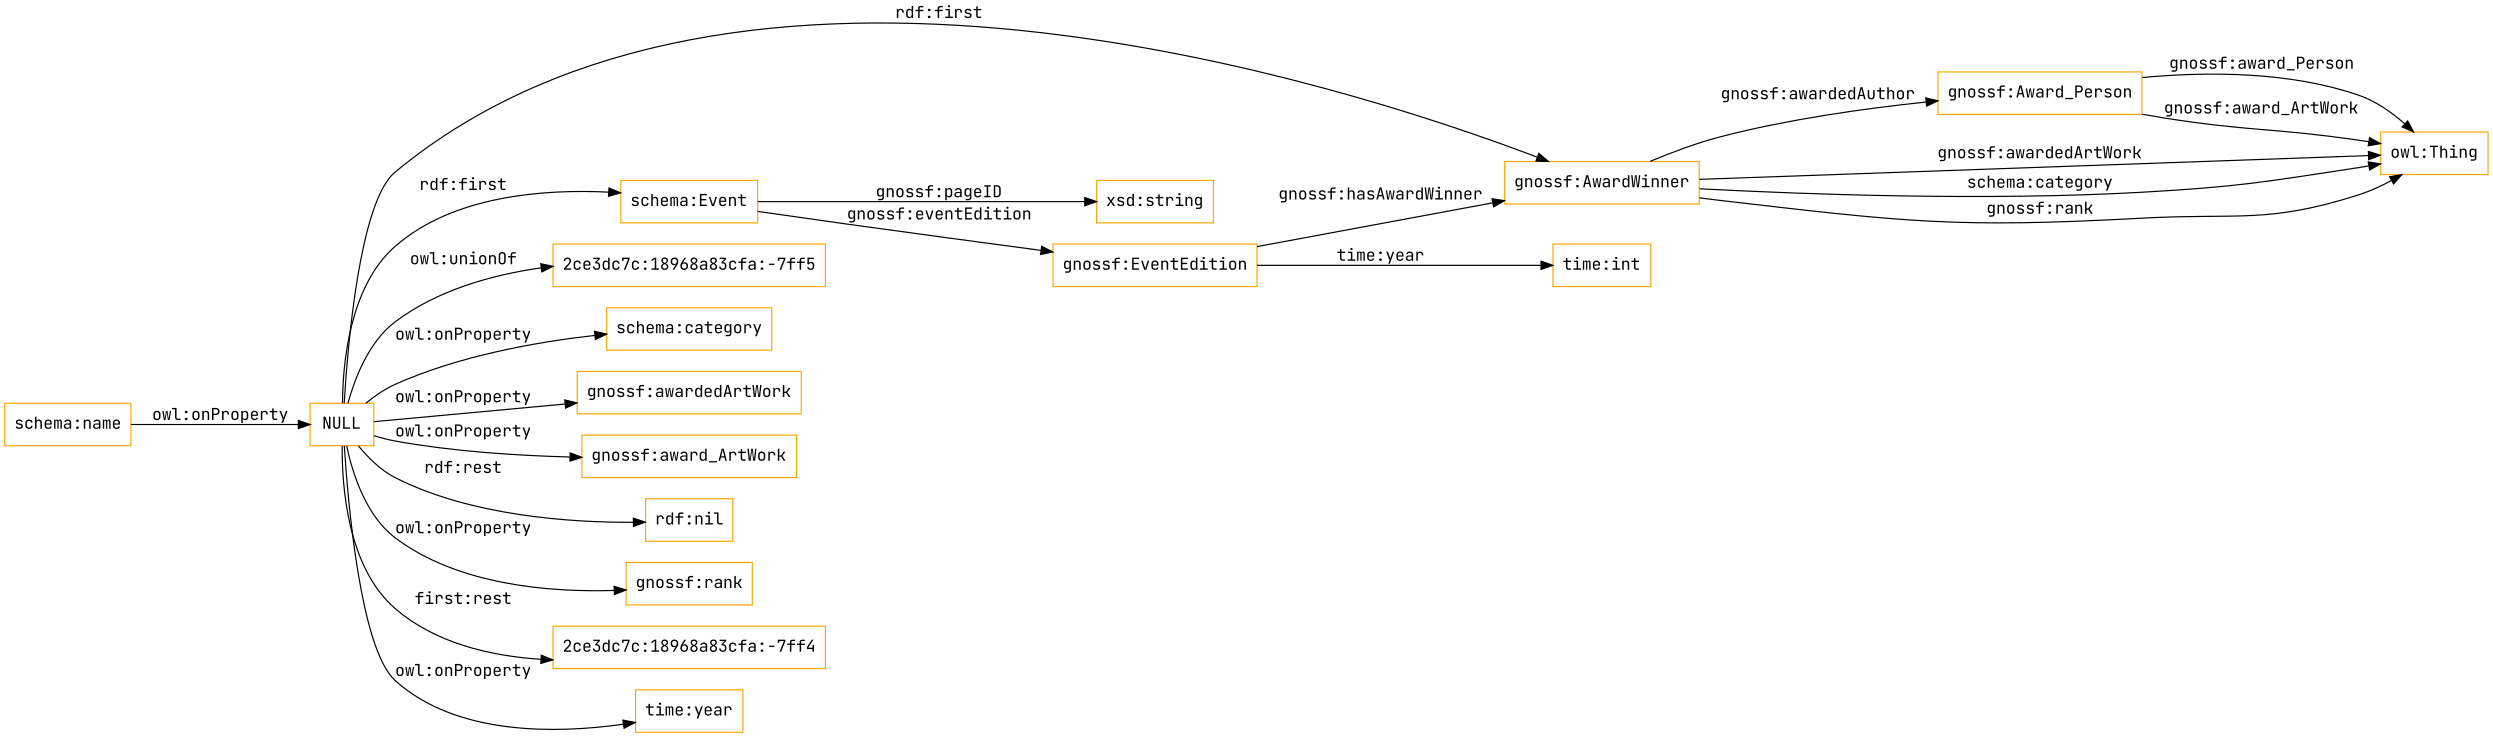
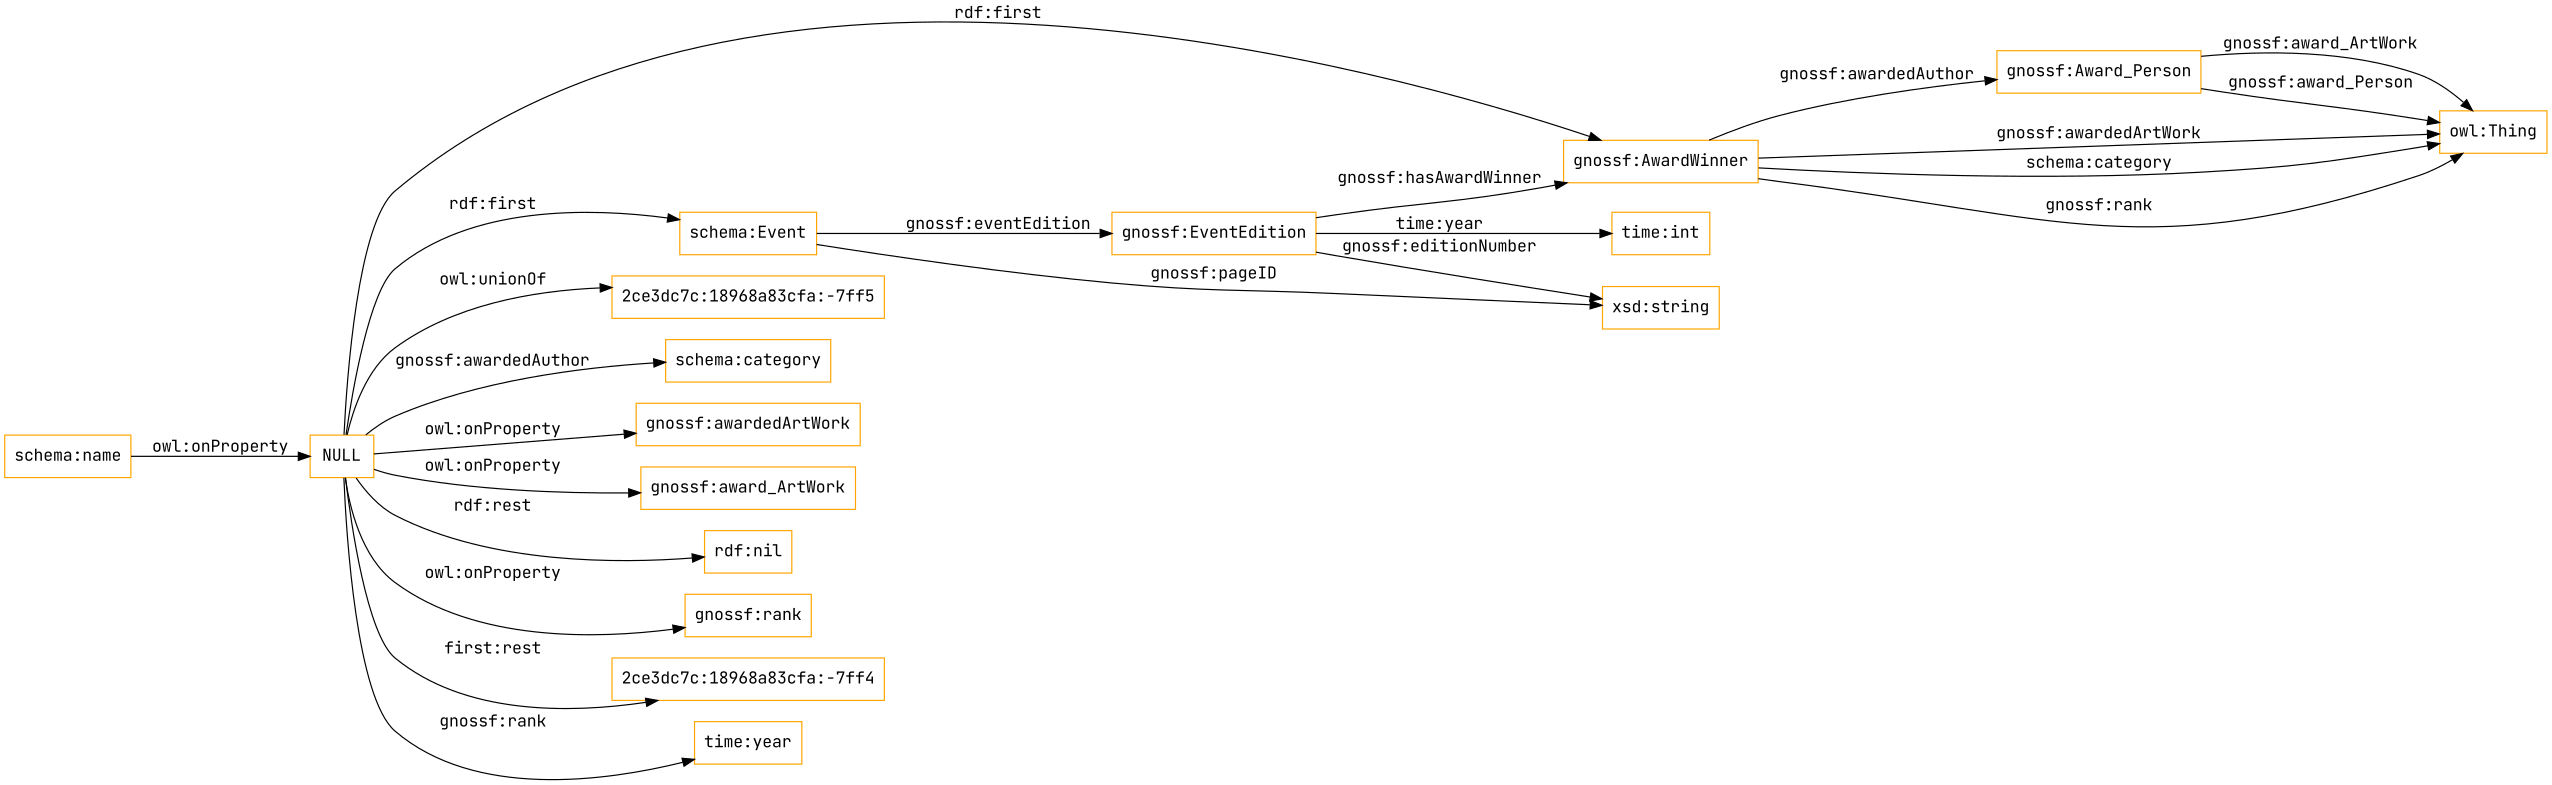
none -> (1453, 275)
(463, 335) -> (493, 361)
(463, 672) -> (493, 722)
